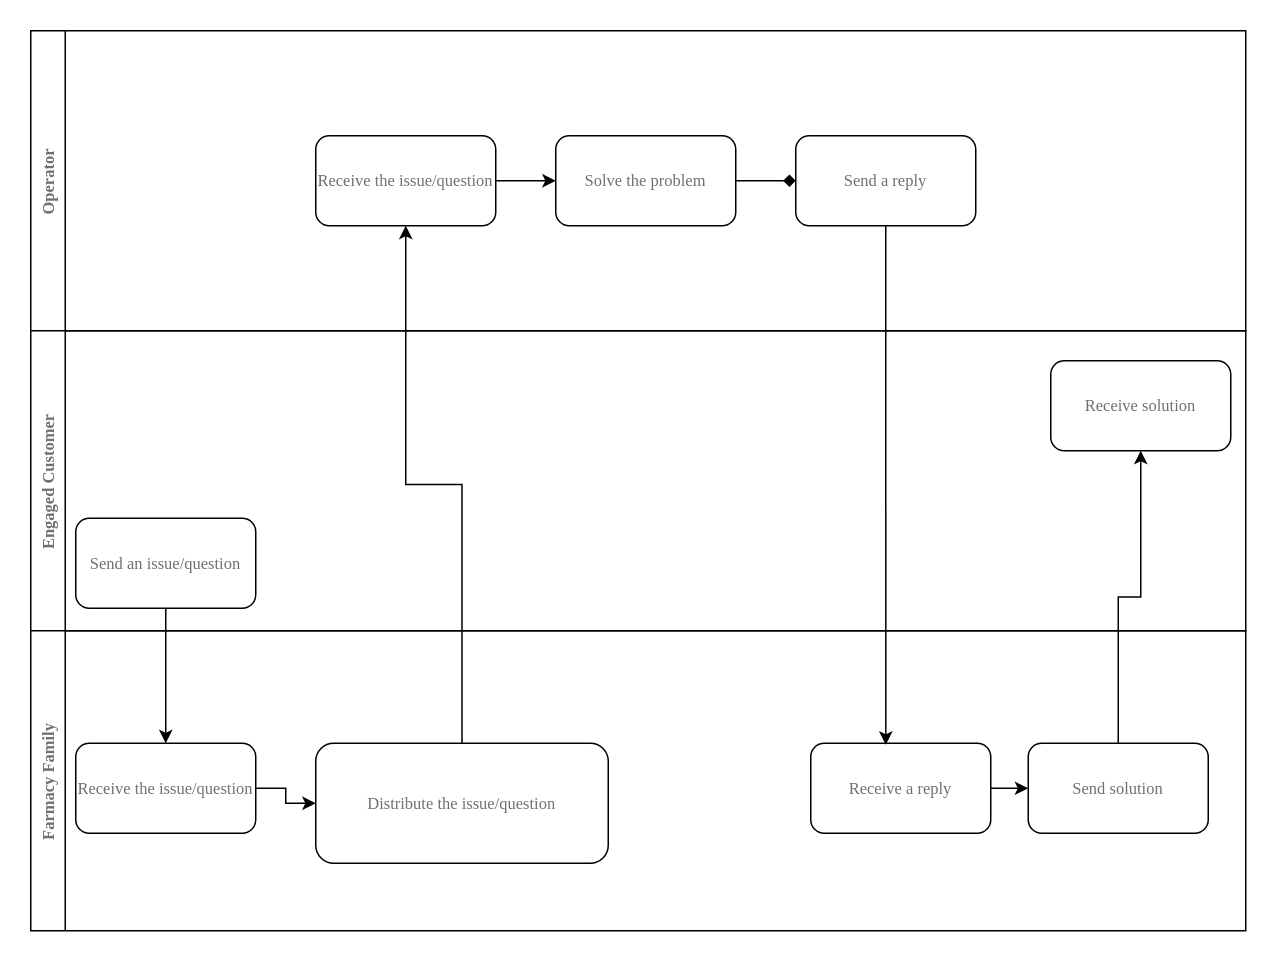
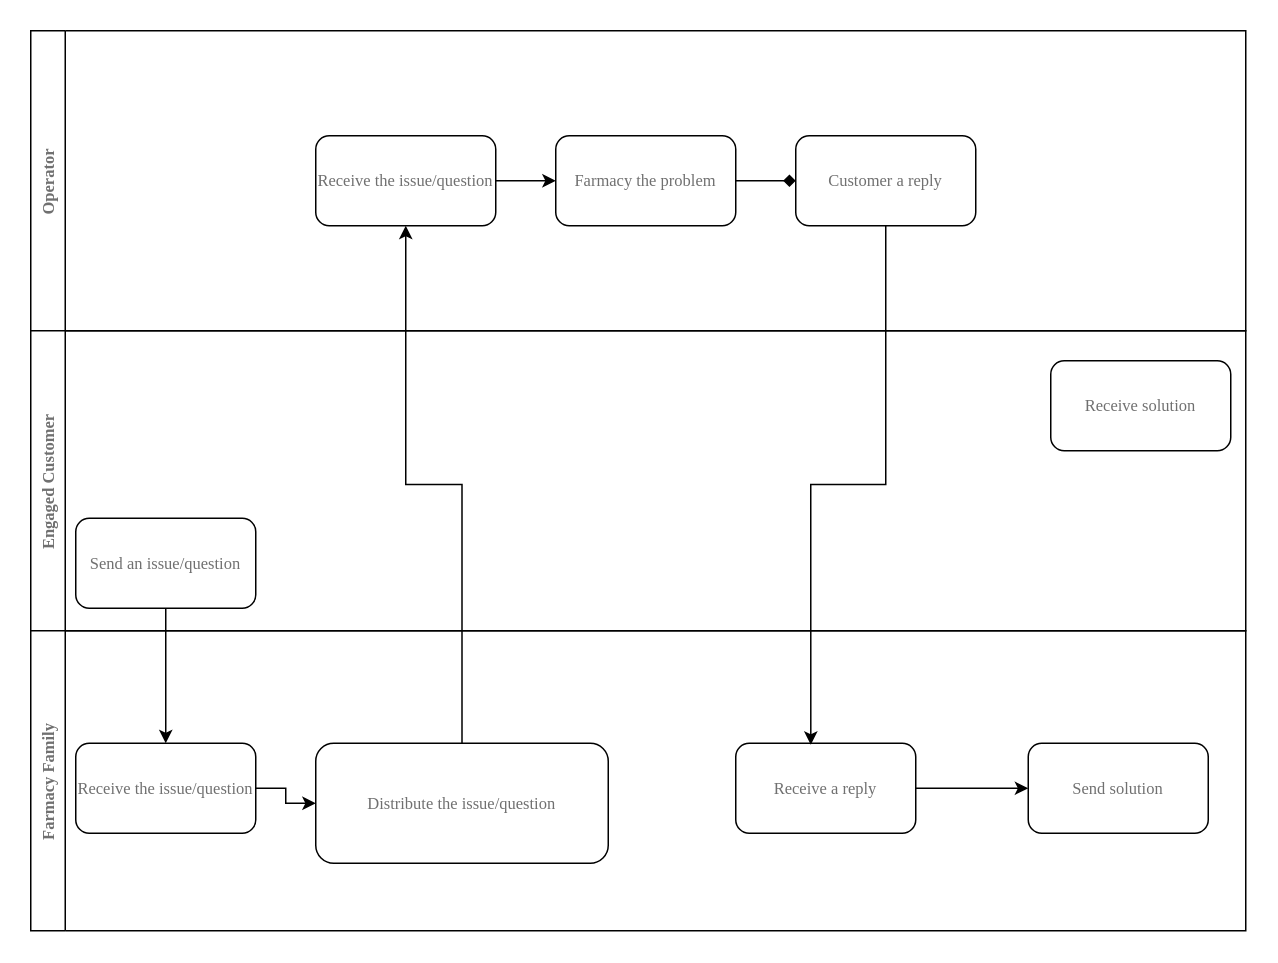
(646, 181) -> (646, 181)
(886, 181) -> (886, 181)
(1124, 597) -> none
(901, 788) -> (826, 788)
